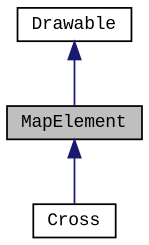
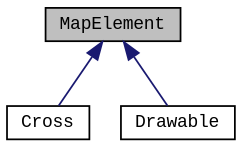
(74, 83) -> (151, 81)
